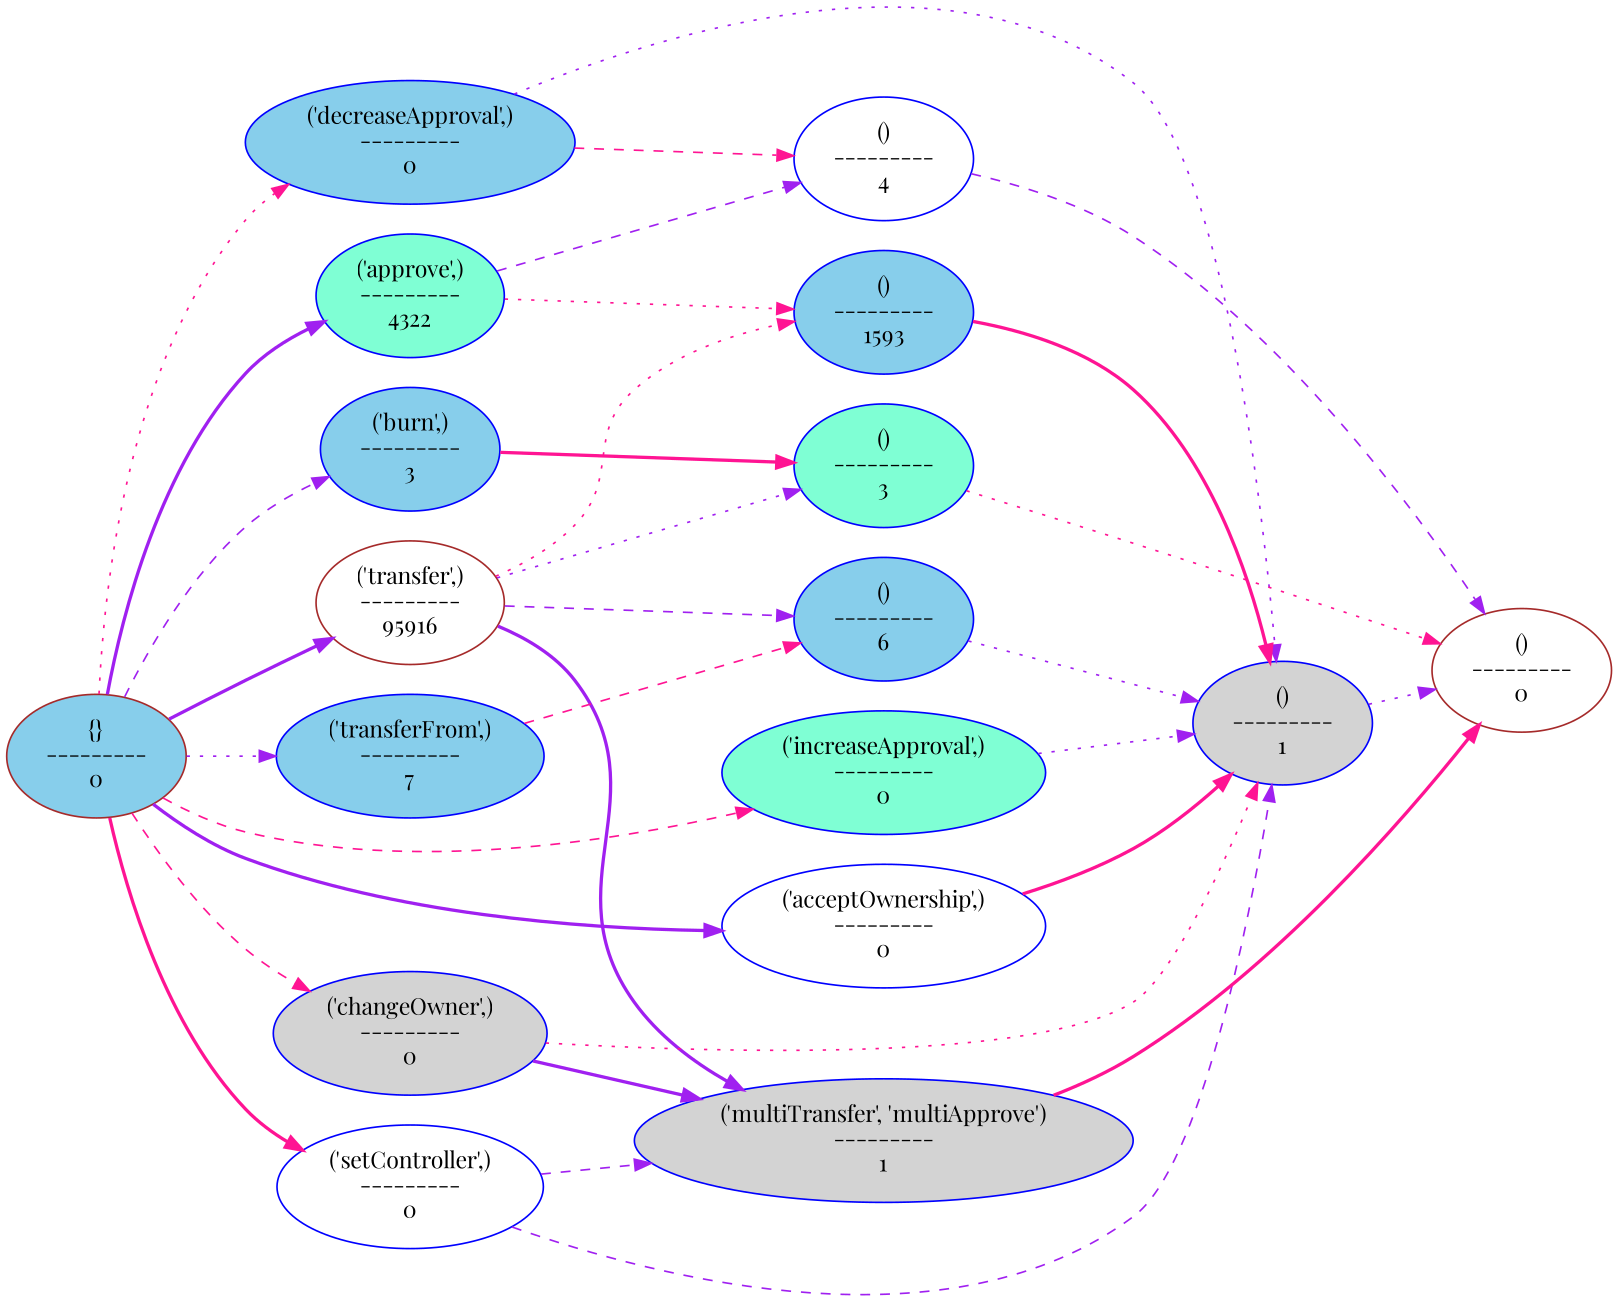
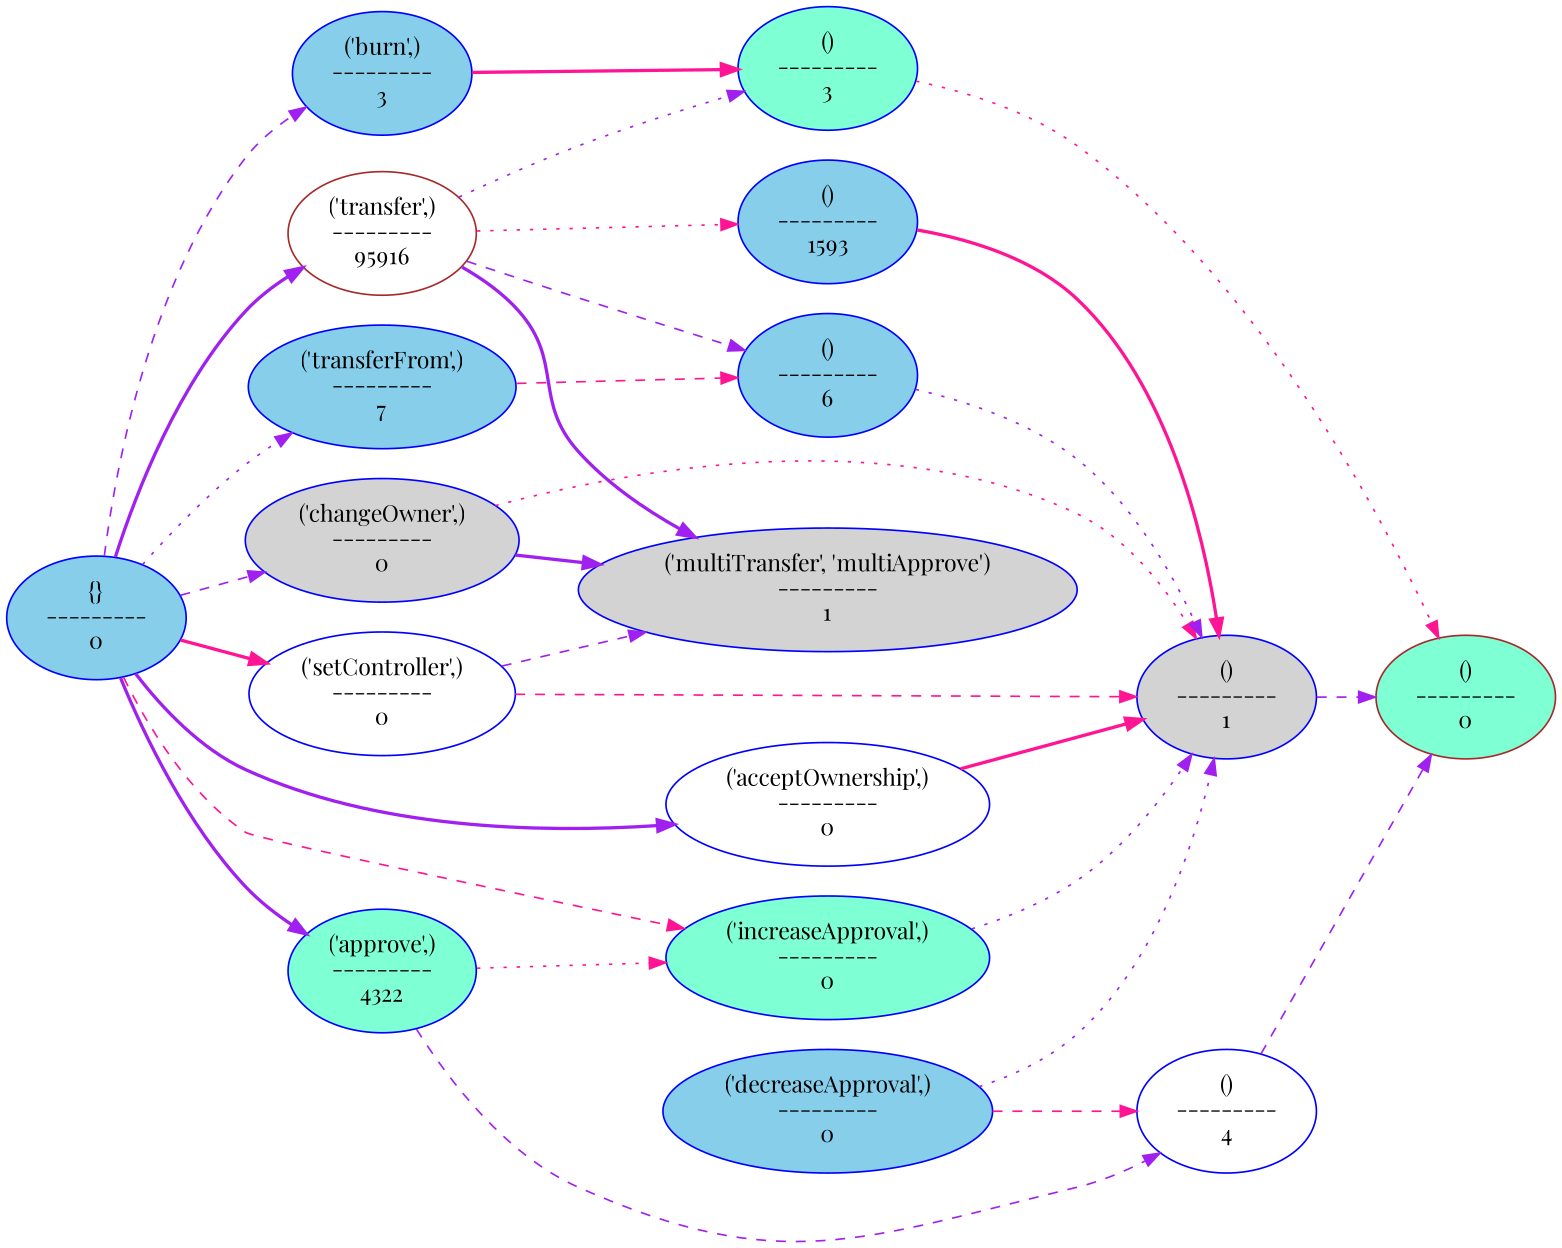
(641, 304) -> (563, 966)
(142, 426) -> none
(1522, 670) -> (1466, 697)
(1394, 699) -> (1338, 697)
(96, 756) -> (96, 618)
(204, 908) -> (215, 586)
(1282, 941) -> none
(1044, 1263) -> (818, 695)
